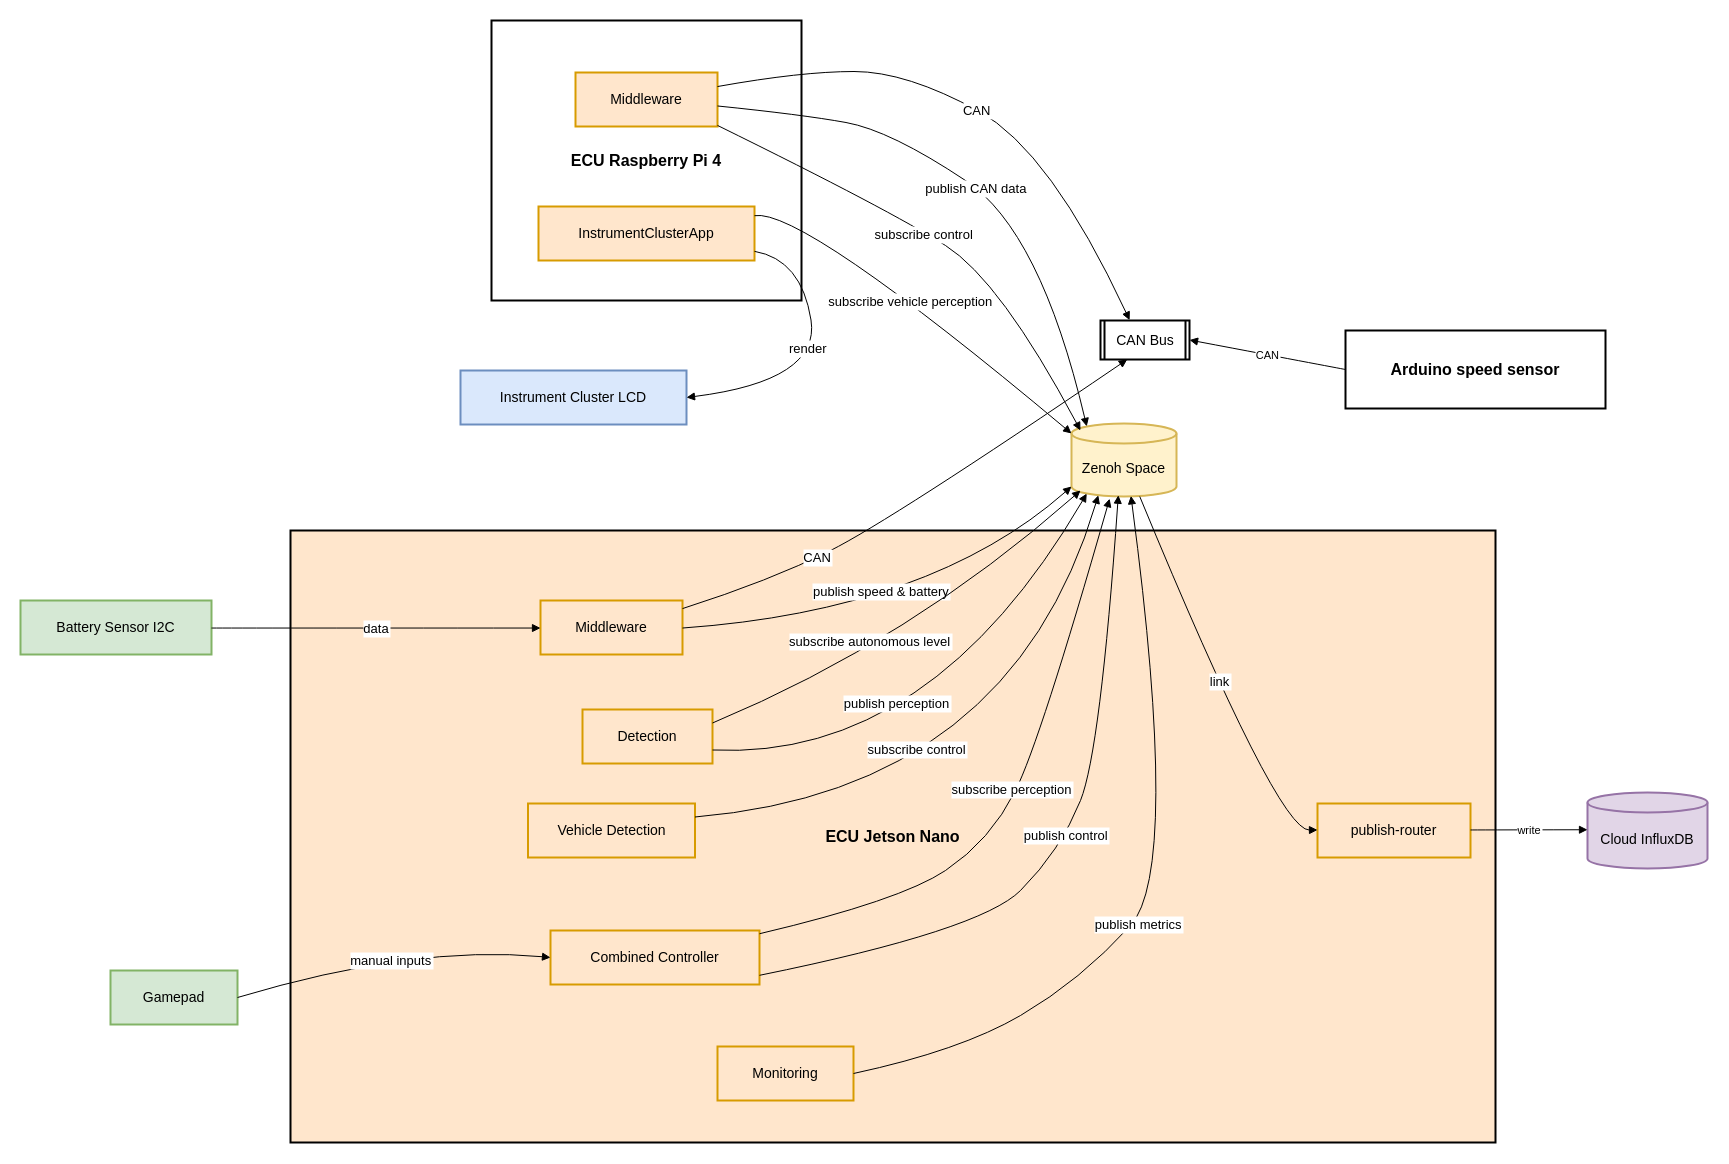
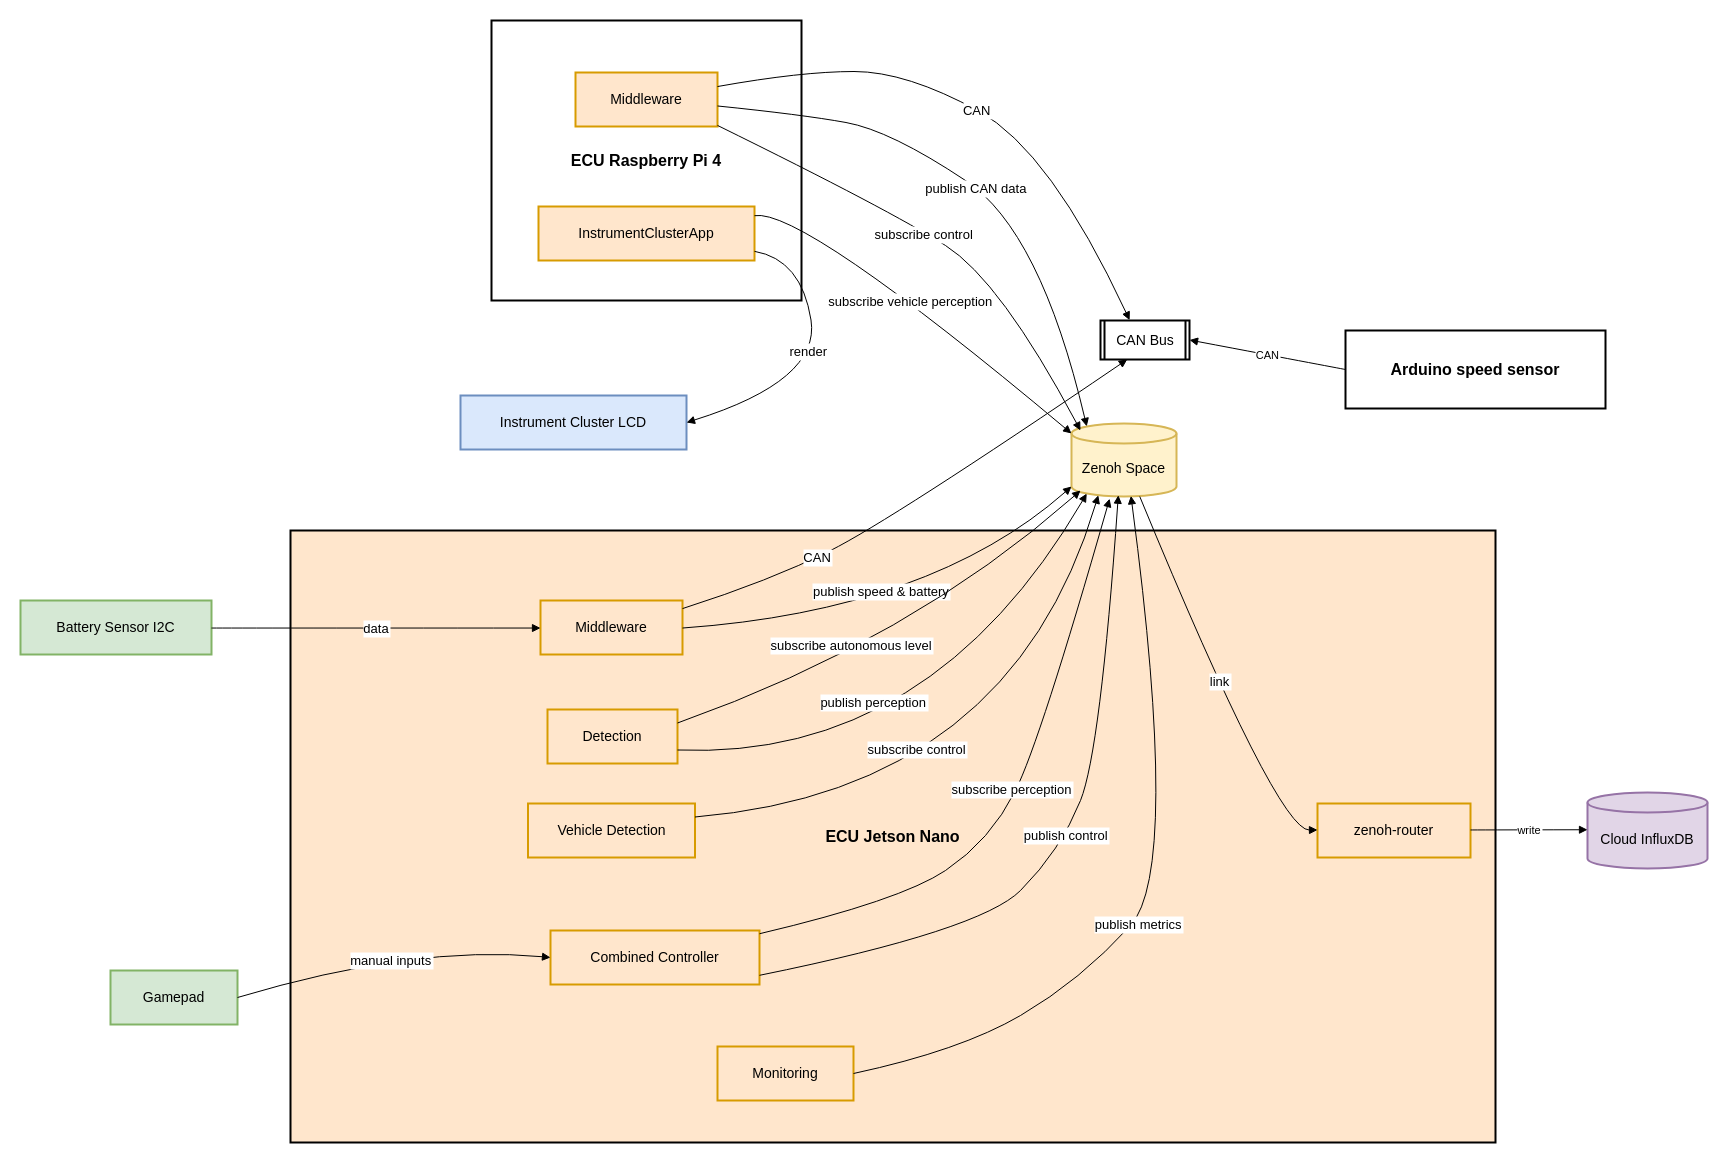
(574, 398) -> (574, 423)
(648, 737) -> (613, 737)
(1394, 831) -> (1394, 831)
